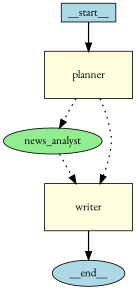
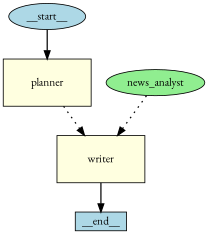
(89, 13) -> (47, 16)
(70, 110) -> none
(89, 273) -> (101, 221)
